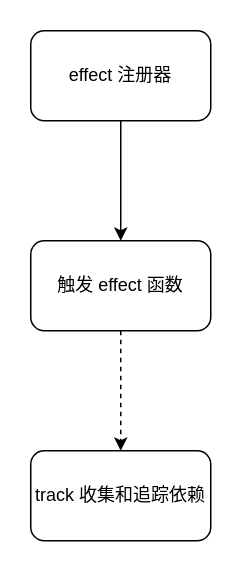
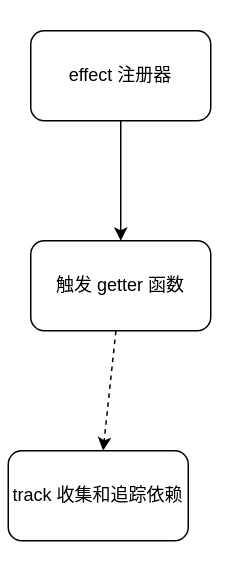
(121, 286) -> (121, 286)
(121, 496) -> (98, 496)
